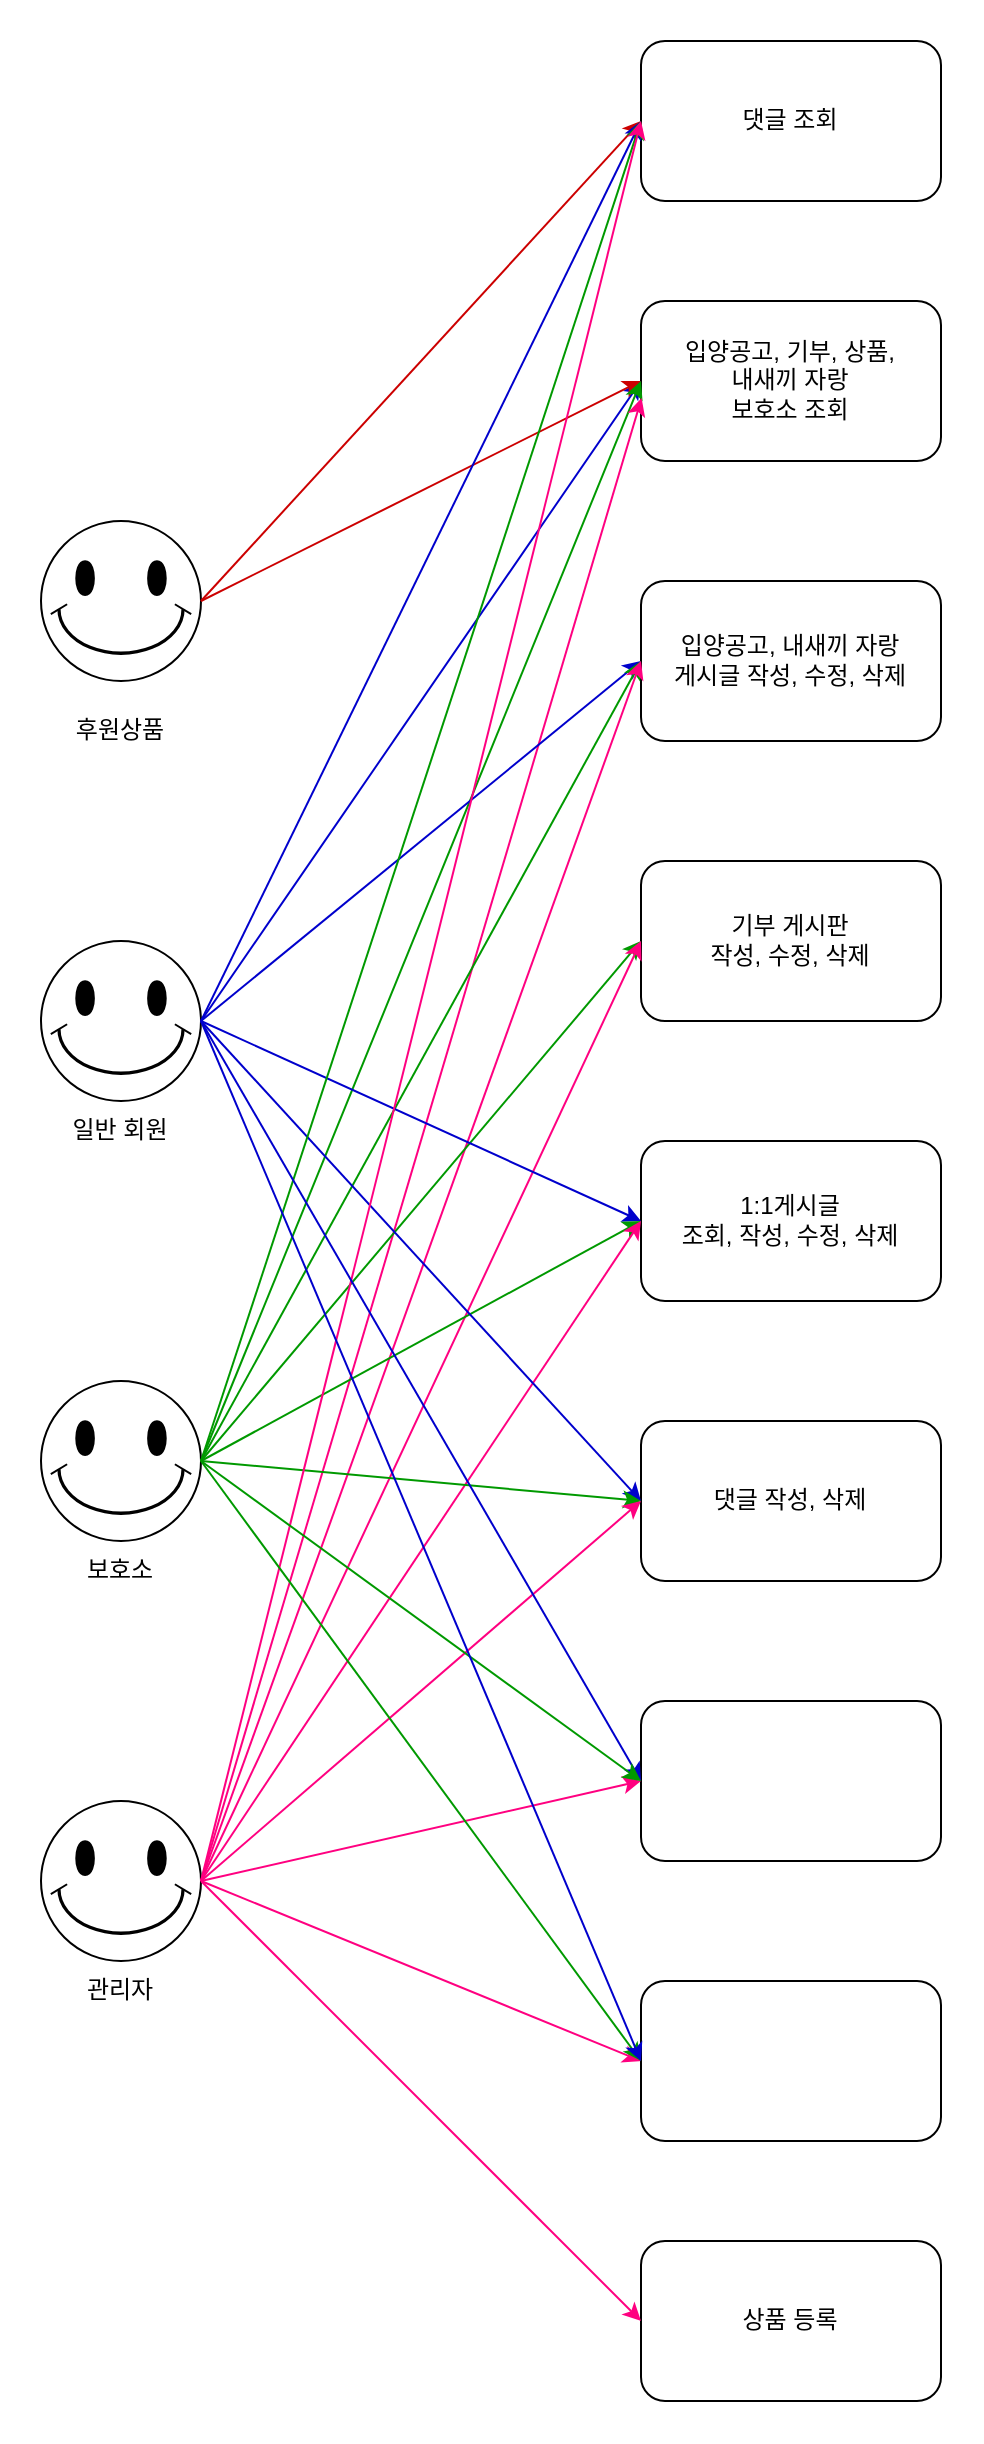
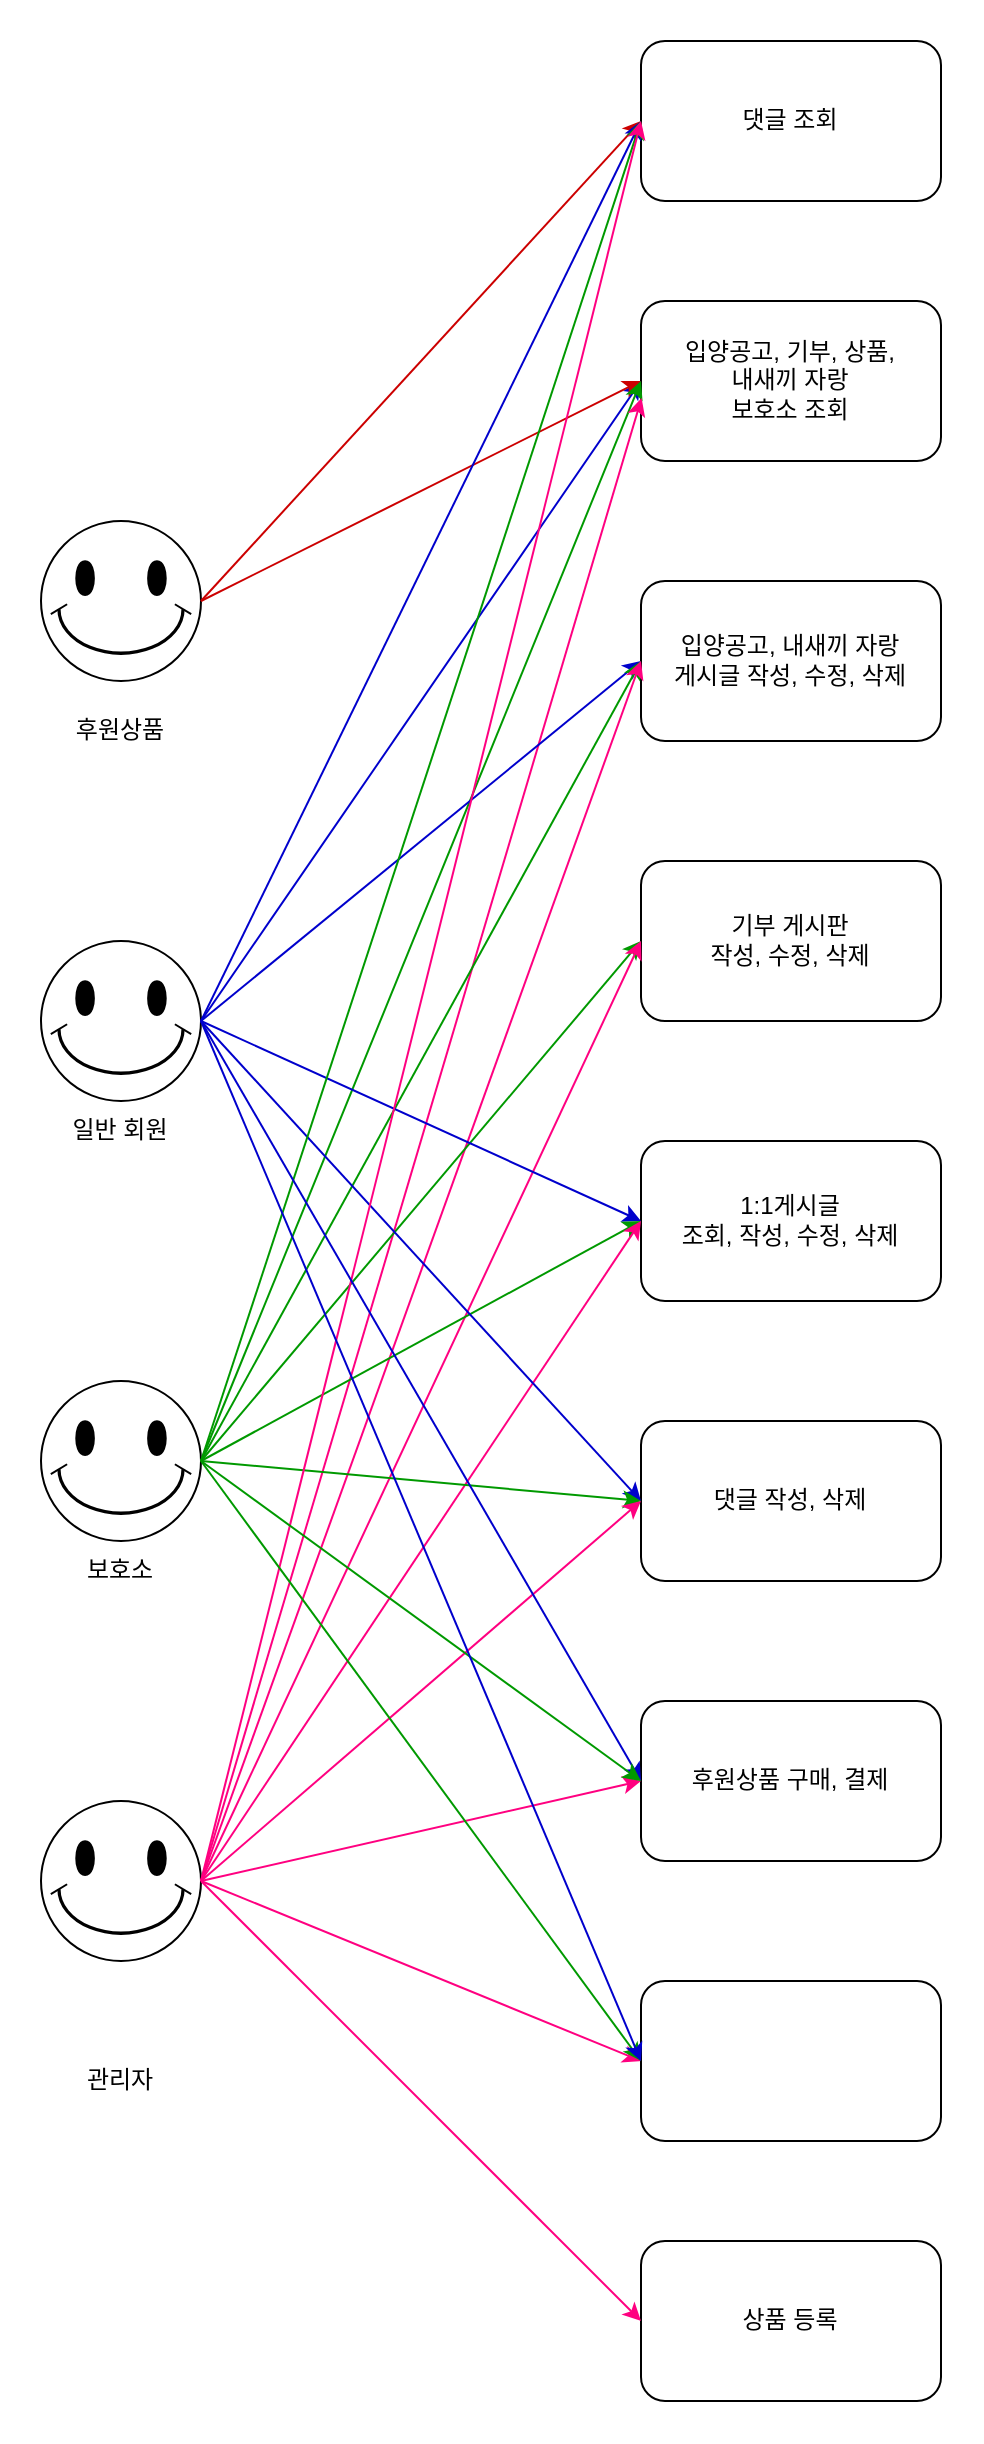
none -> (791, 1781)
(121, 1991) -> (121, 2081)
